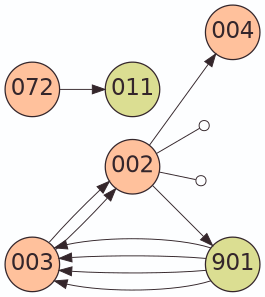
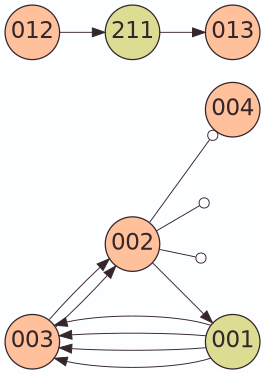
none -> (233, 32)
(32, 89) -> (32, 32)
(133, 89) -> (133, 32)
(179, 105) -> (180, 181)
(233, 264) -> (233, 342)
